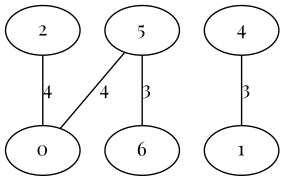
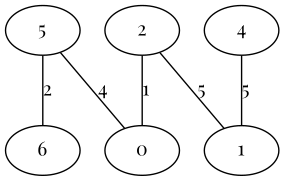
(48, 90) -> (146, 90)
(147, 90) -> (48, 90)
(246, 90) -> (246, 90)
none -> (192, 91)
